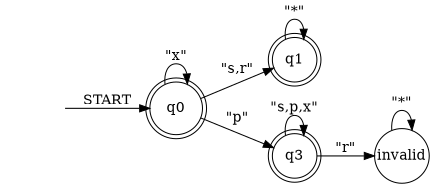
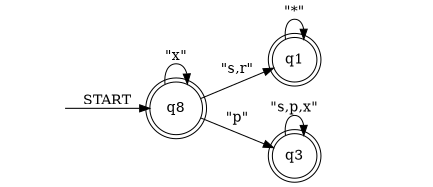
(176, 108) -> (176, 108)
(402, 156) -> none
